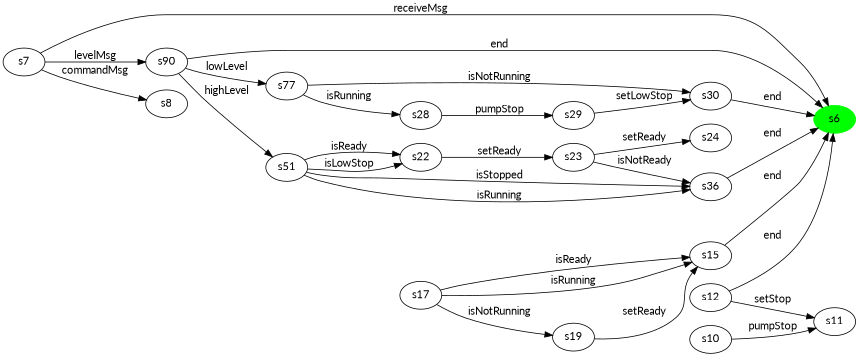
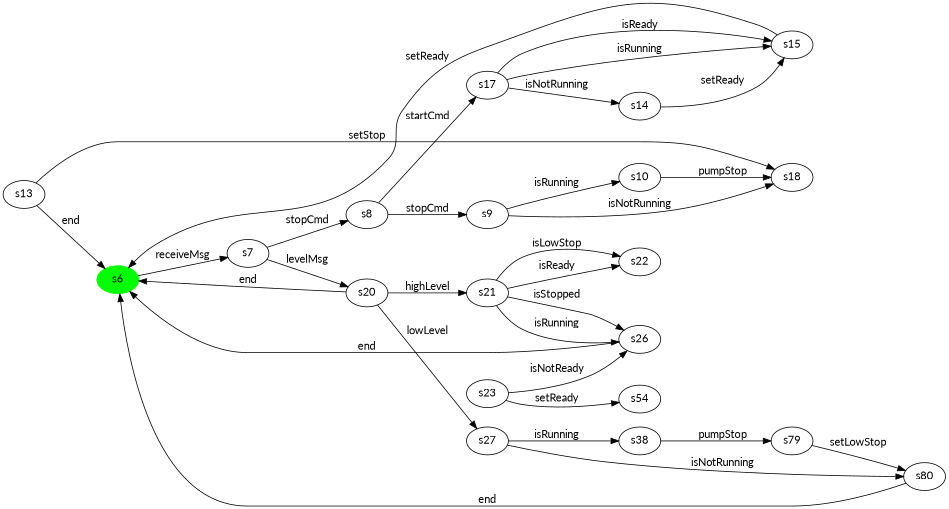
(447, 15) -> (179, 267)
(167, 62) -> (367, 293)
(95, 71) -> (307, 220)
(287, 86) -> (487, 441)
(711, 96) -> (925, 477)
(421, 115) -> (640, 441)
(573, 115) -> (792, 441)
(711, 138) -> (640, 399)
none -> (425, 153)
(493, 157) -> none
(287, 167) -> (487, 293)
(773, 176) -> (427, 57)
(711, 187) -> (640, 339)
none -> (487, 215)
(711, 298) -> (24, 194)
(835, 322) -> (792, 177)
(573, 337) -> (640, 106)
